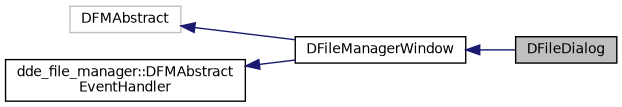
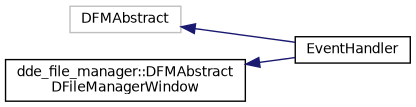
(380, 50) -> (353, 50)
(566, 50) -> none
(125, 80) -> (125, 80)
